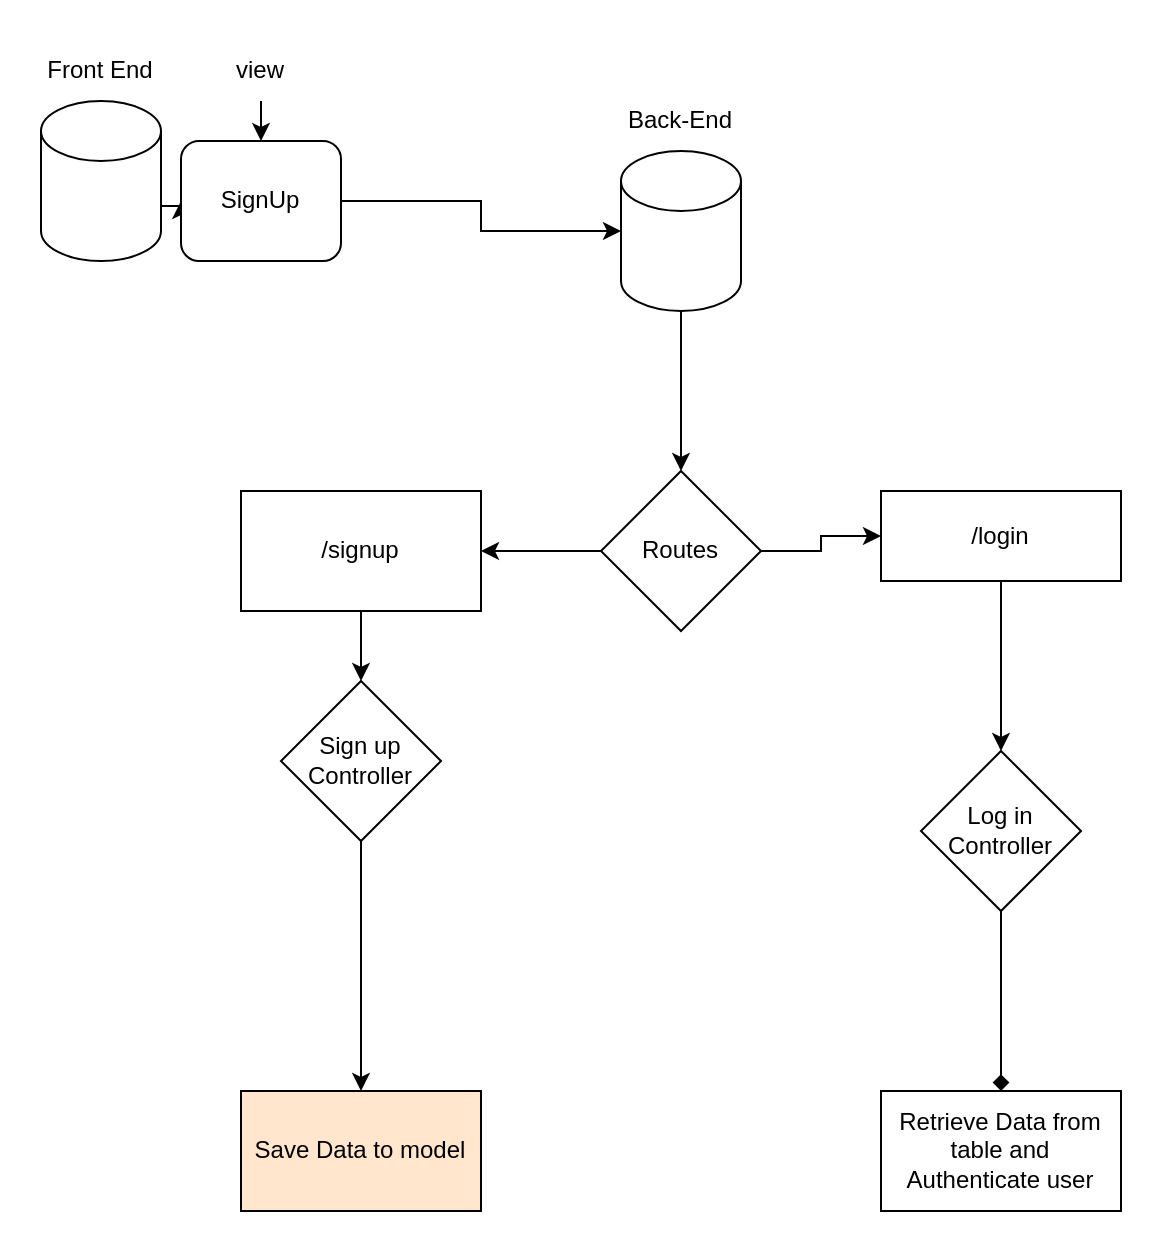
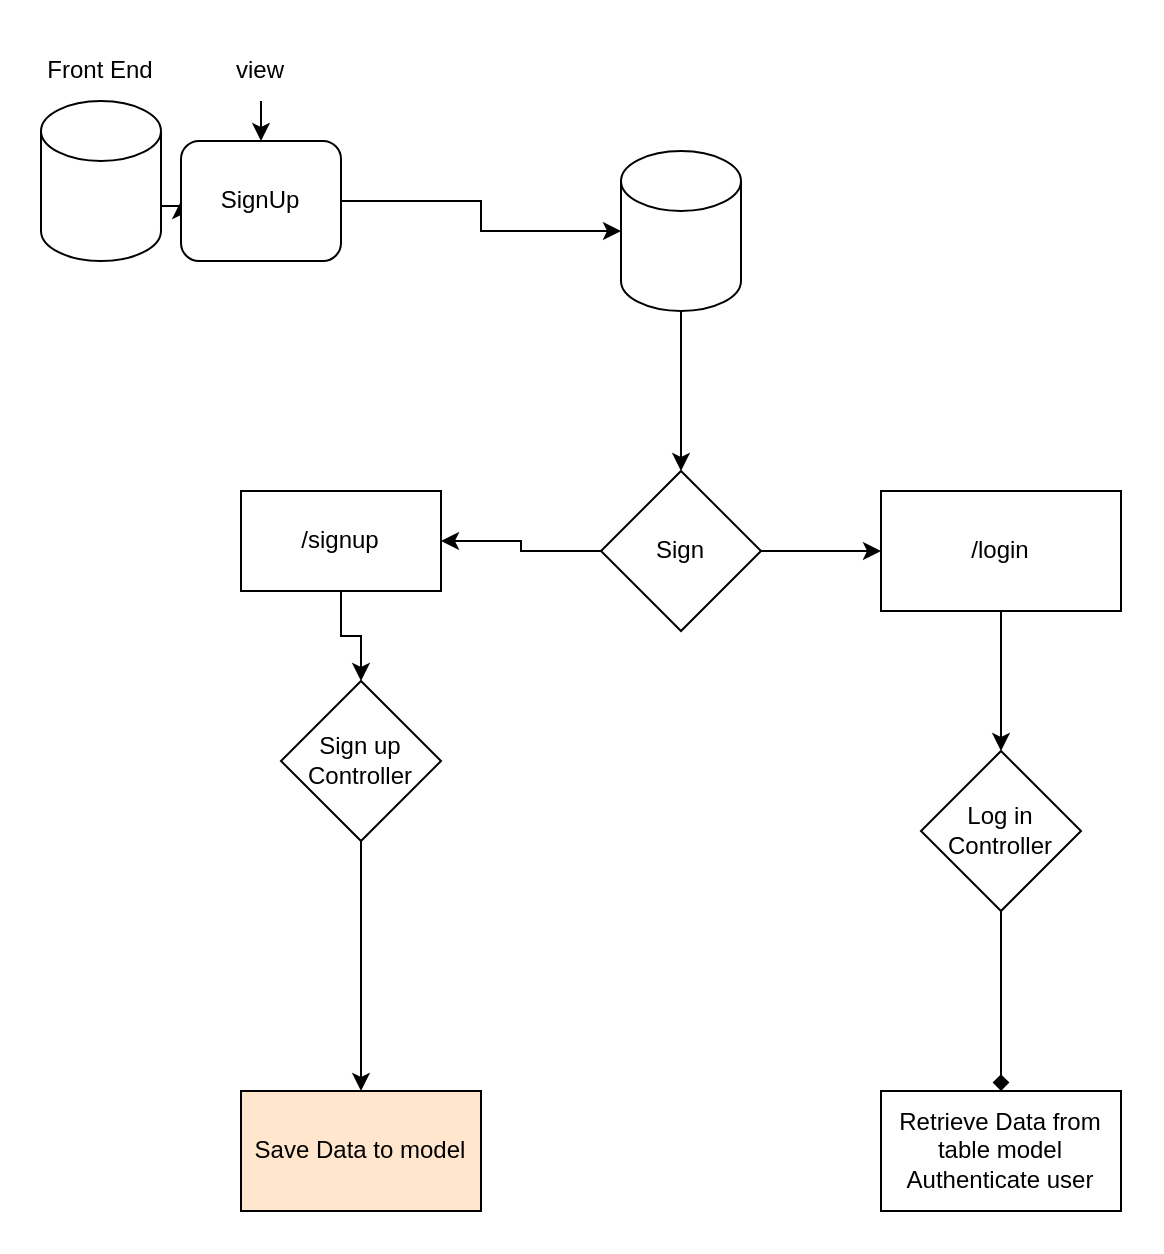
(681, 121) -> none
(1001, 536) -> (1001, 551)
(361, 551) -> (341, 541)
(681, 551) -> (681, 551)
(1001, 1151) -> (1001, 1151)
